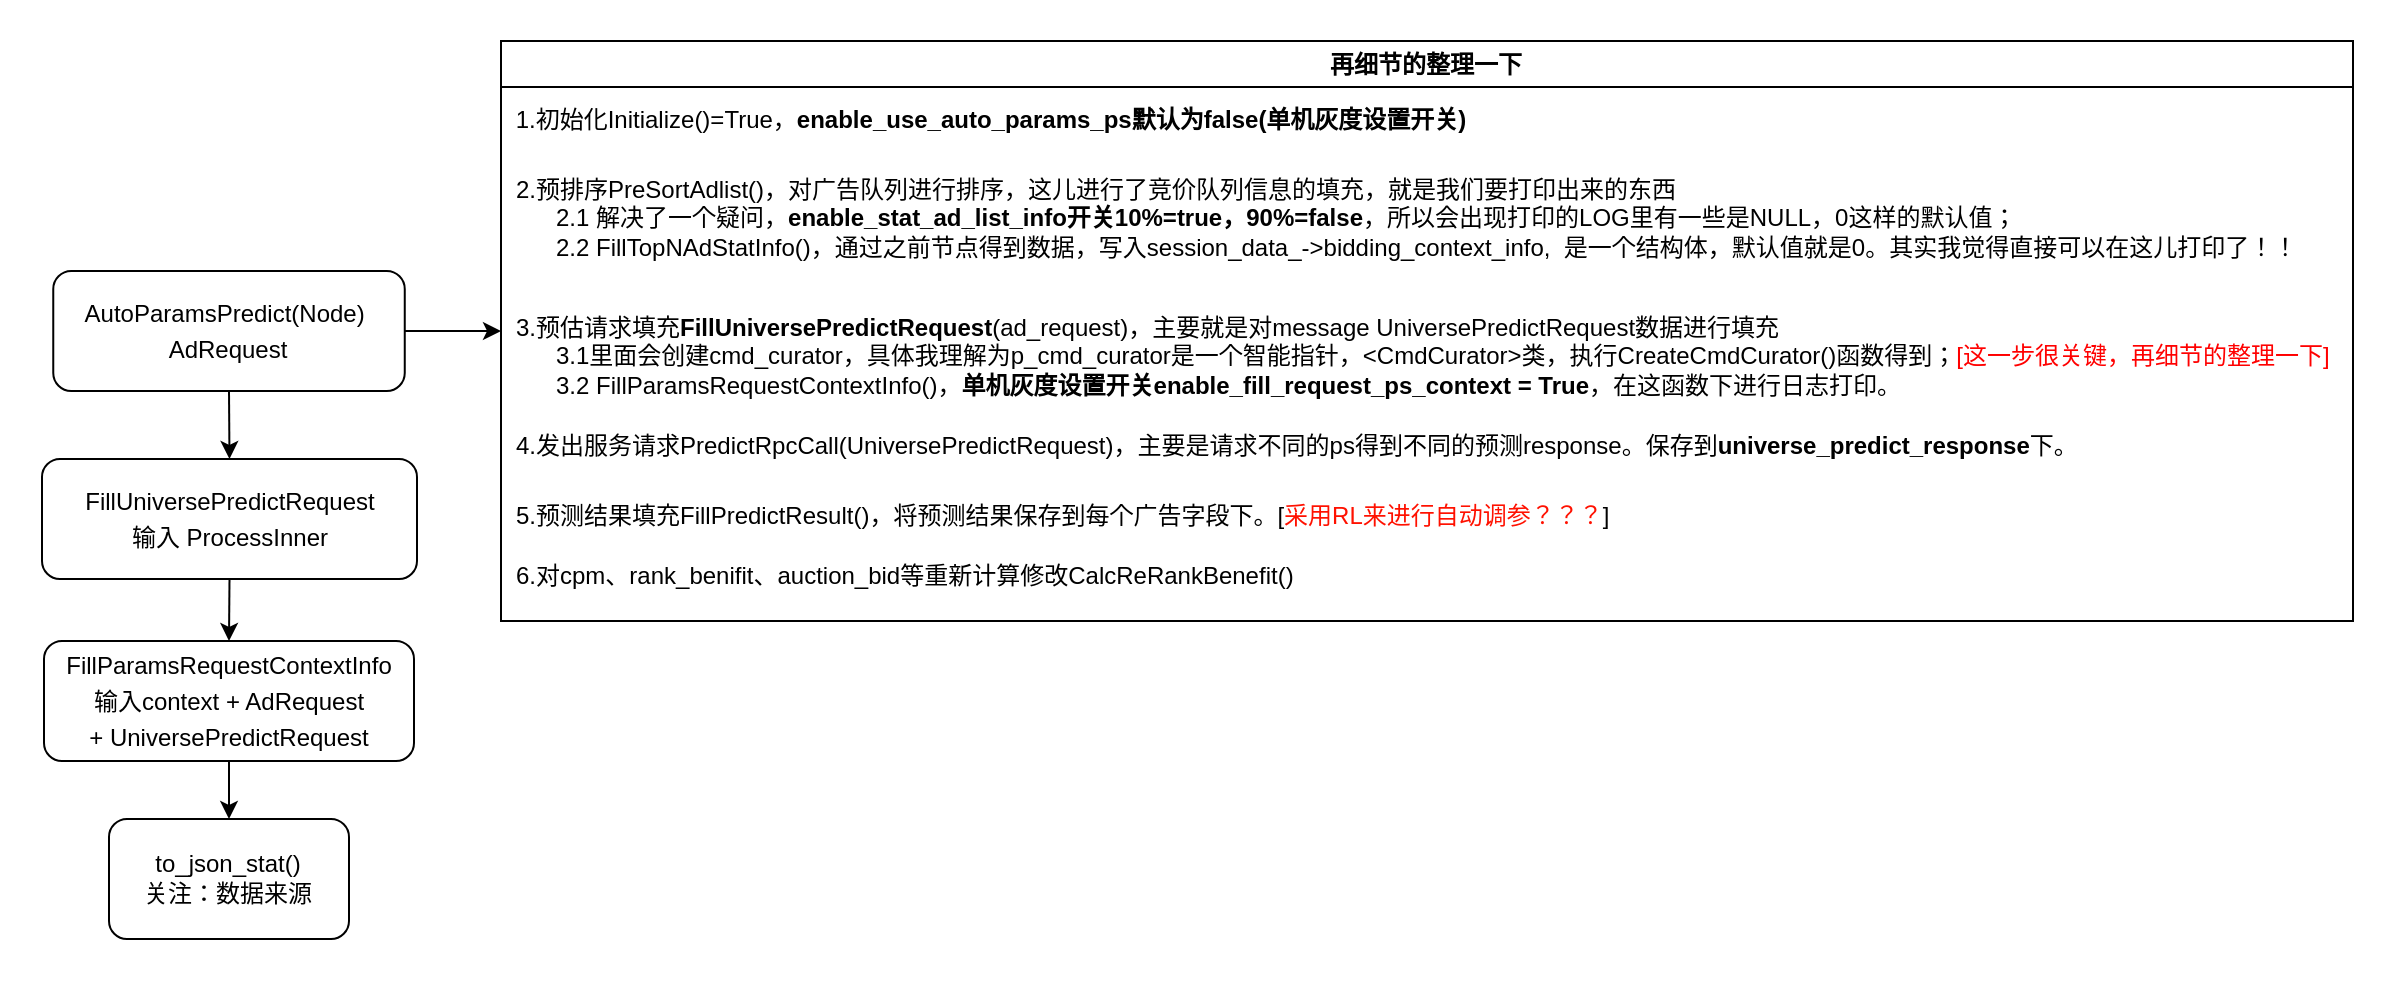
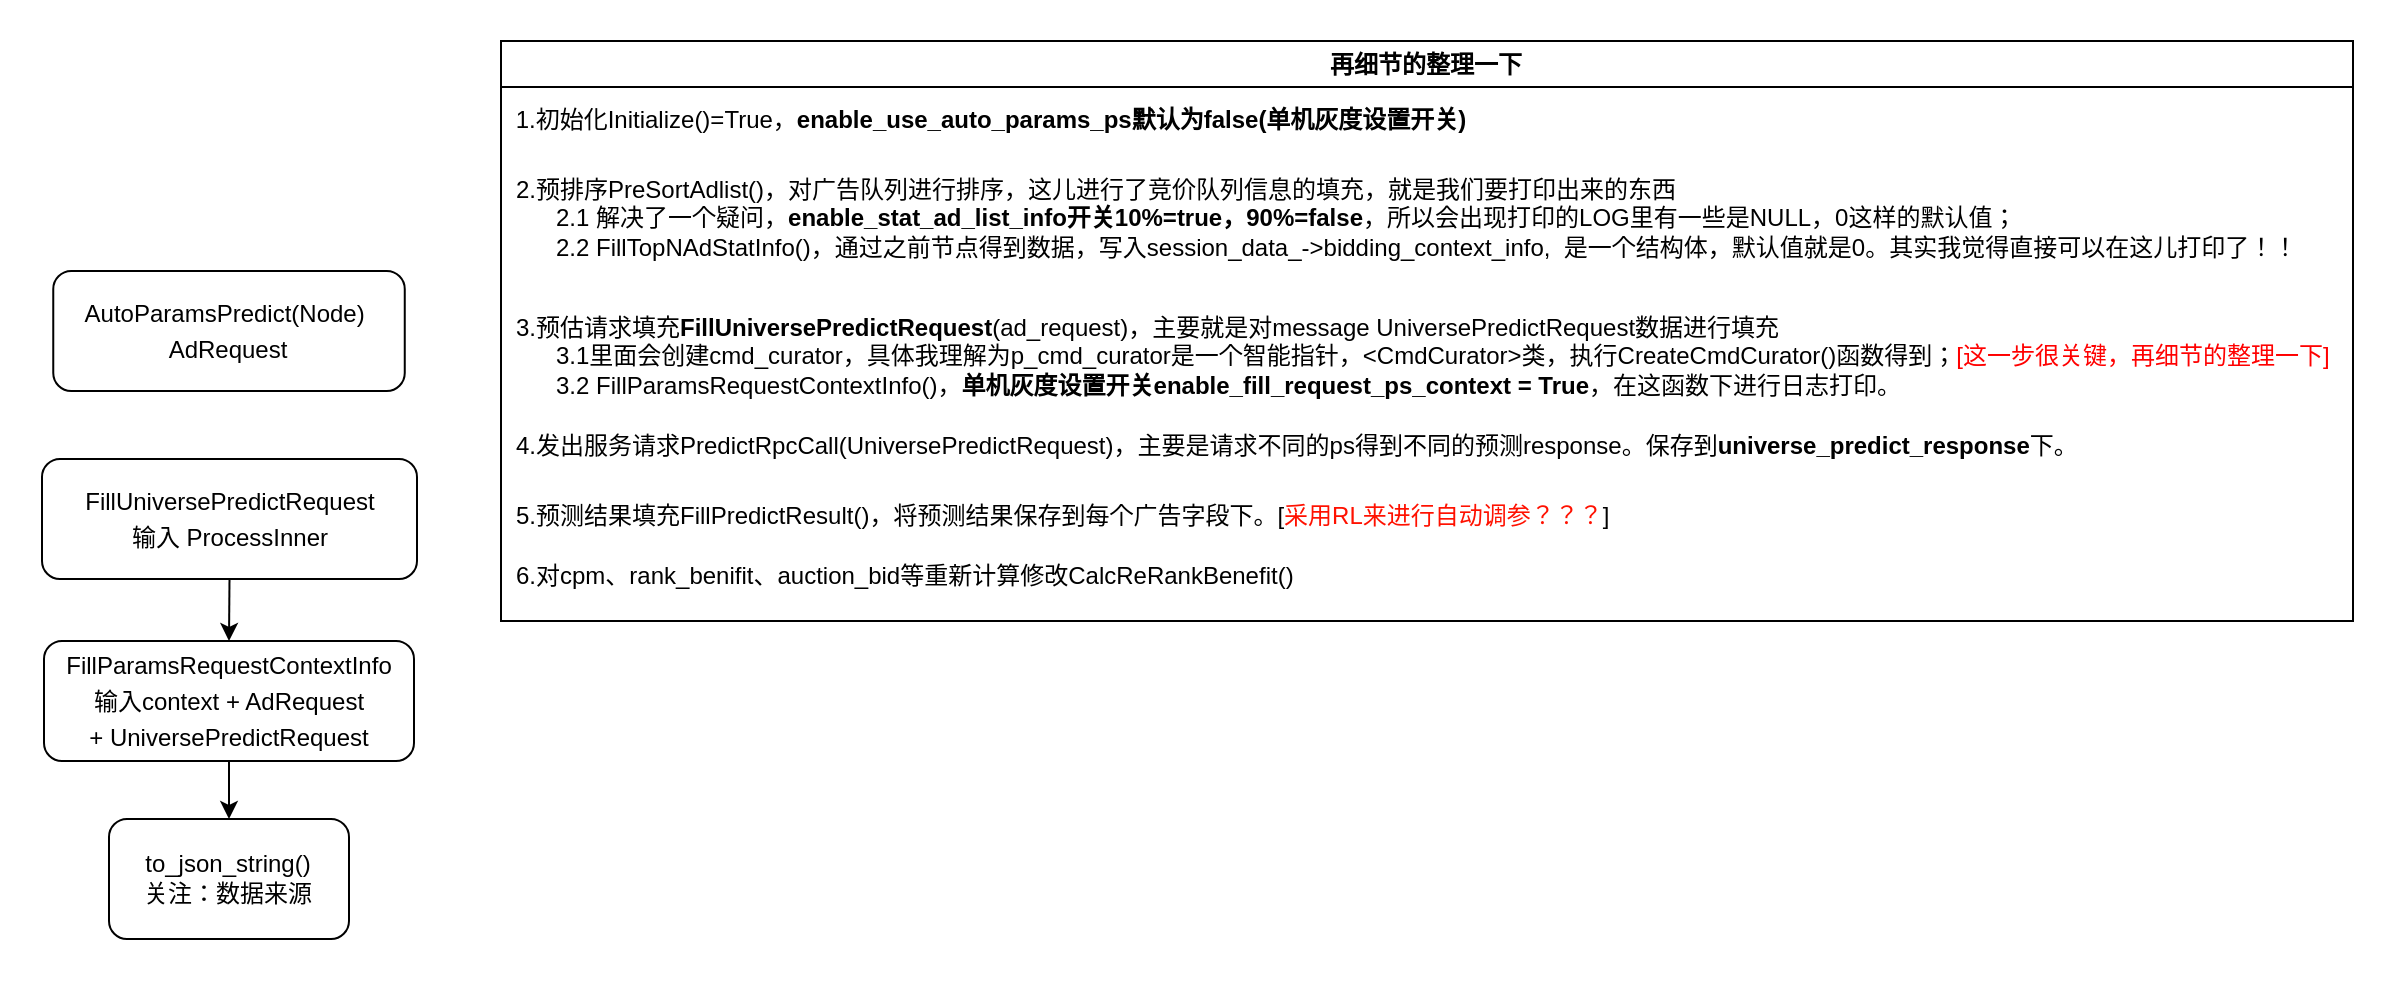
(446, 331) -> none
(229, 418) -> none
(229, 879) -> (229, 879)
